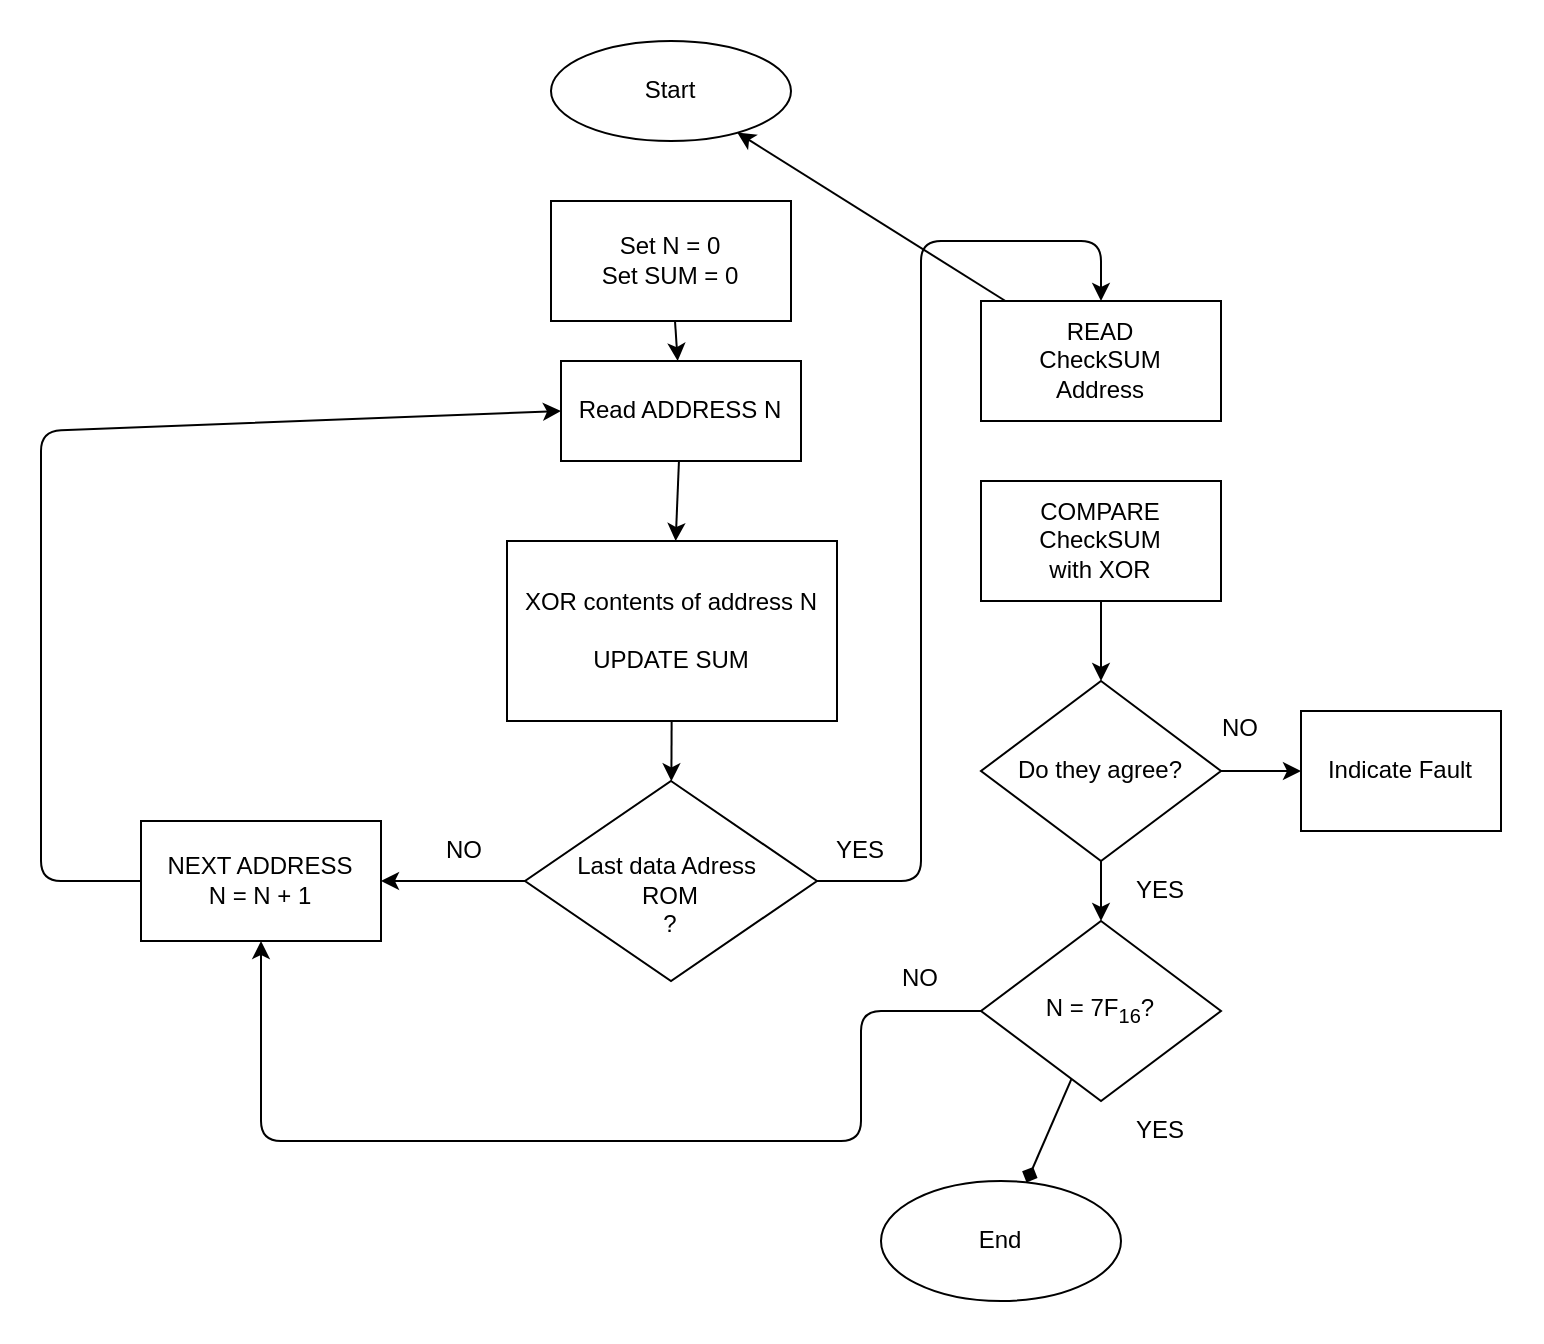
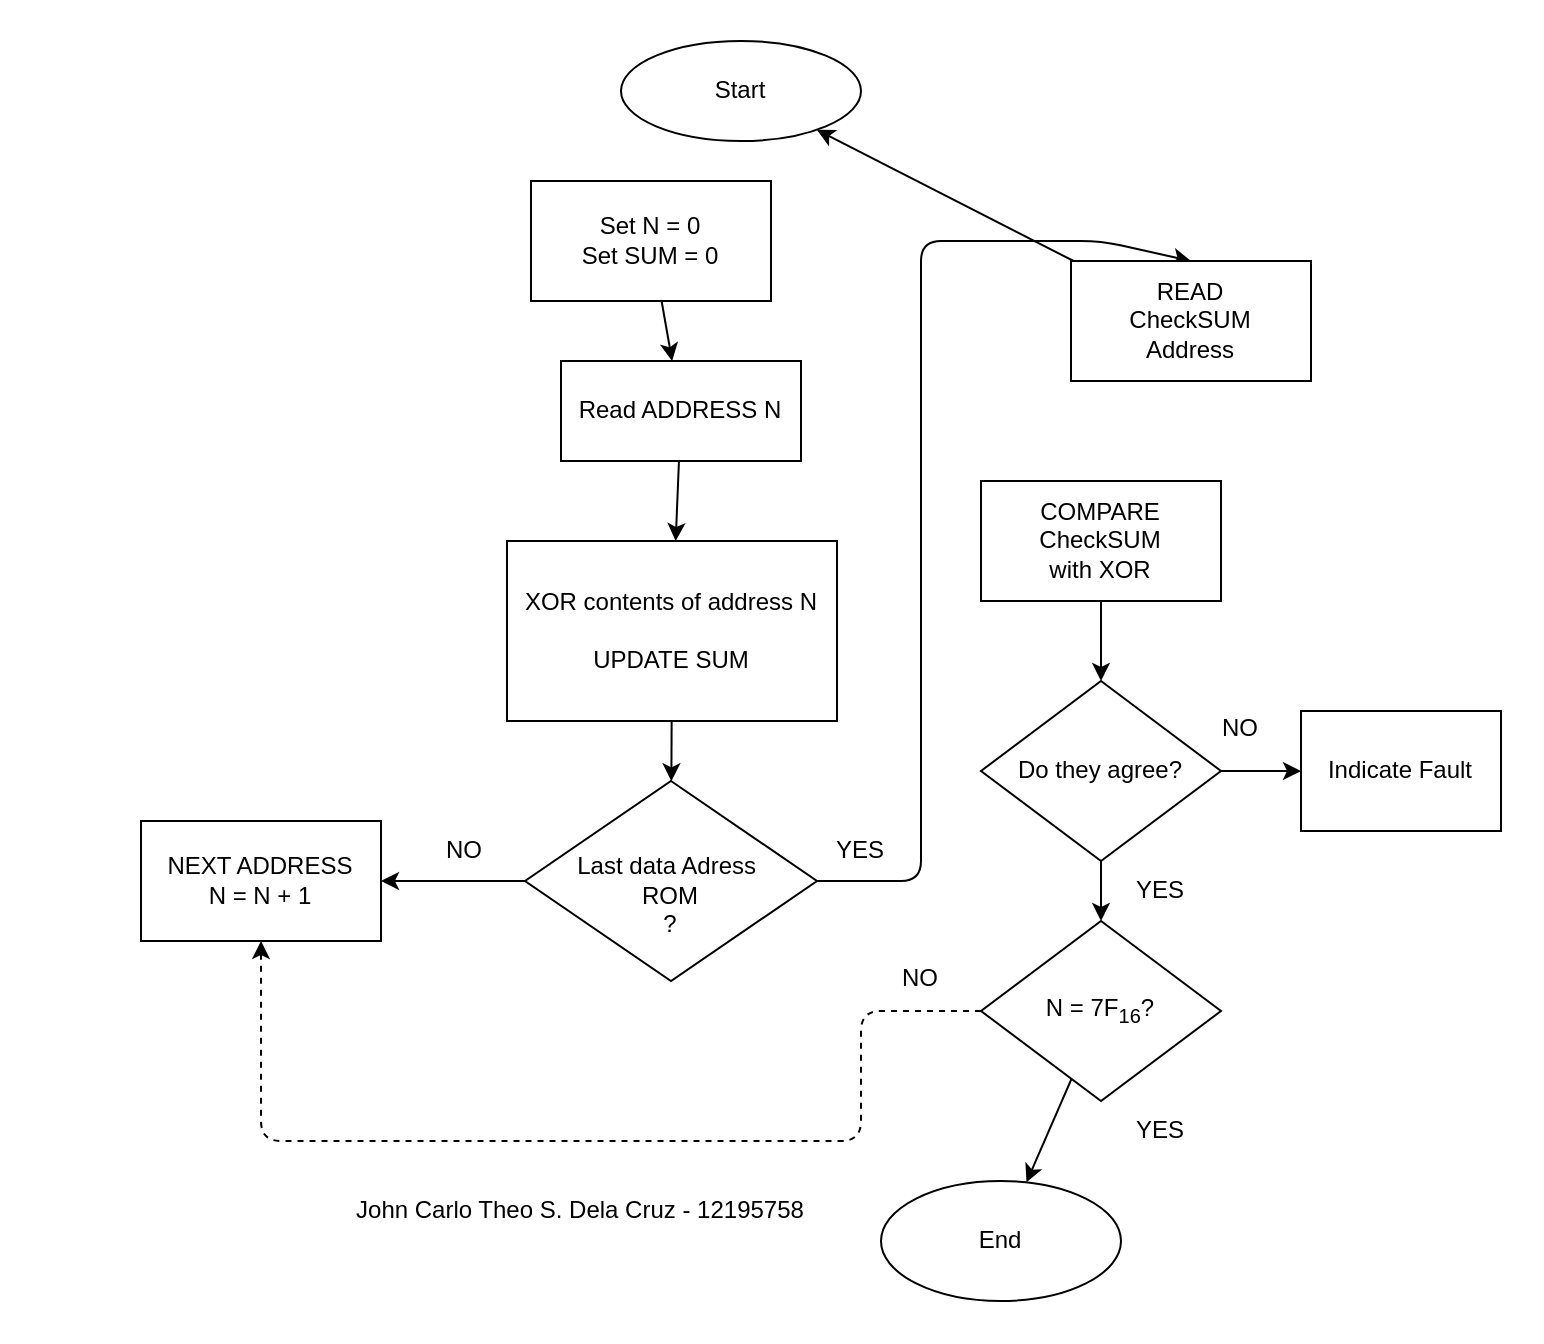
(671, 91) -> (741, 91)
(671, 261) -> (651, 241)
(1101, 361) -> (1191, 321)
(41, 453) -> none
(585, 1141) -> (585, 1141)
(1033, 1167) -> (1032, 1169)
none -> (581, 1211)
